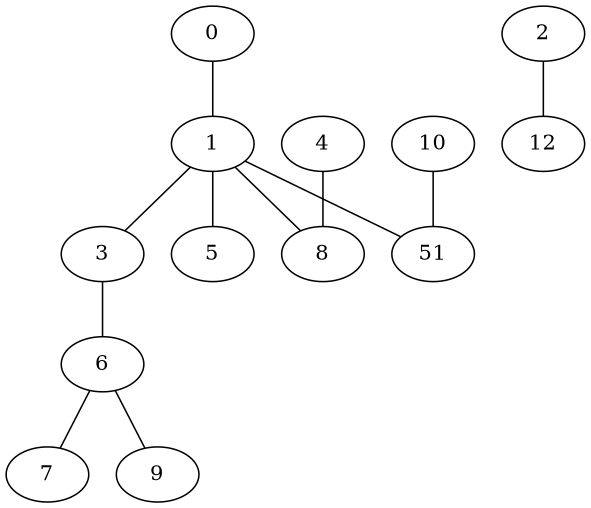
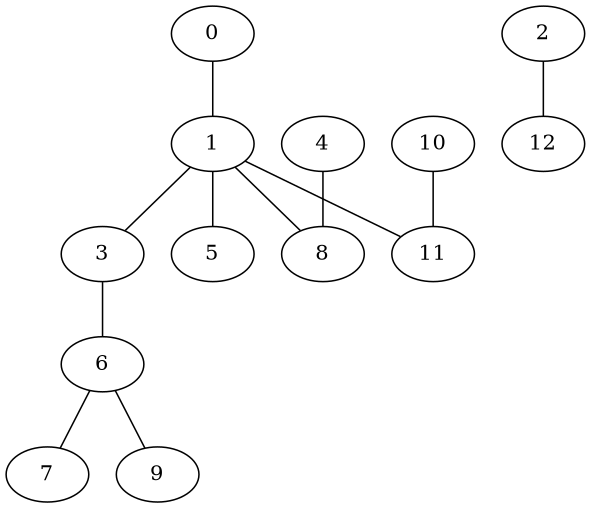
(433, 254) -> (433, 254)
